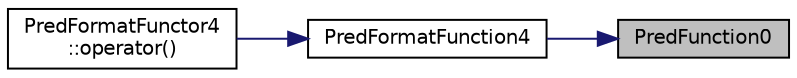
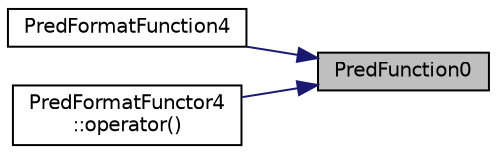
(262, 39) -> (270, 93)
